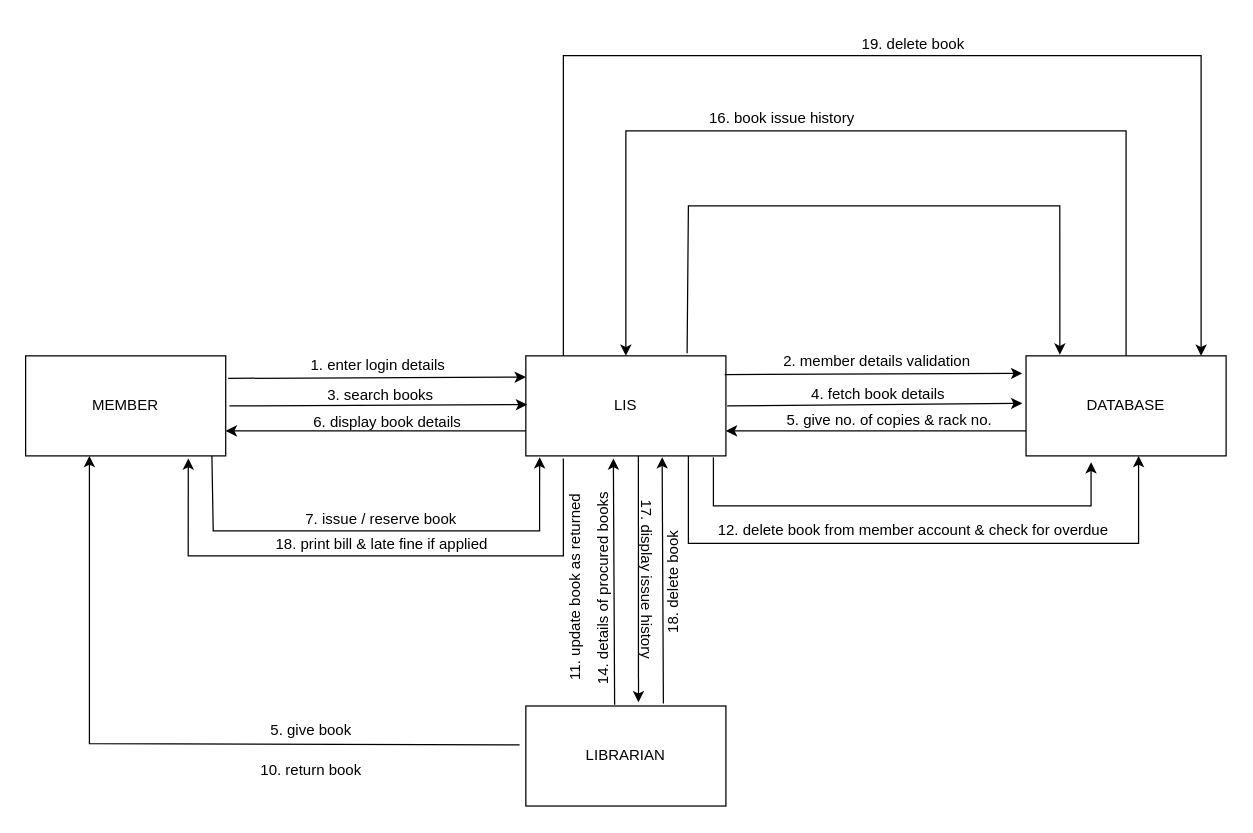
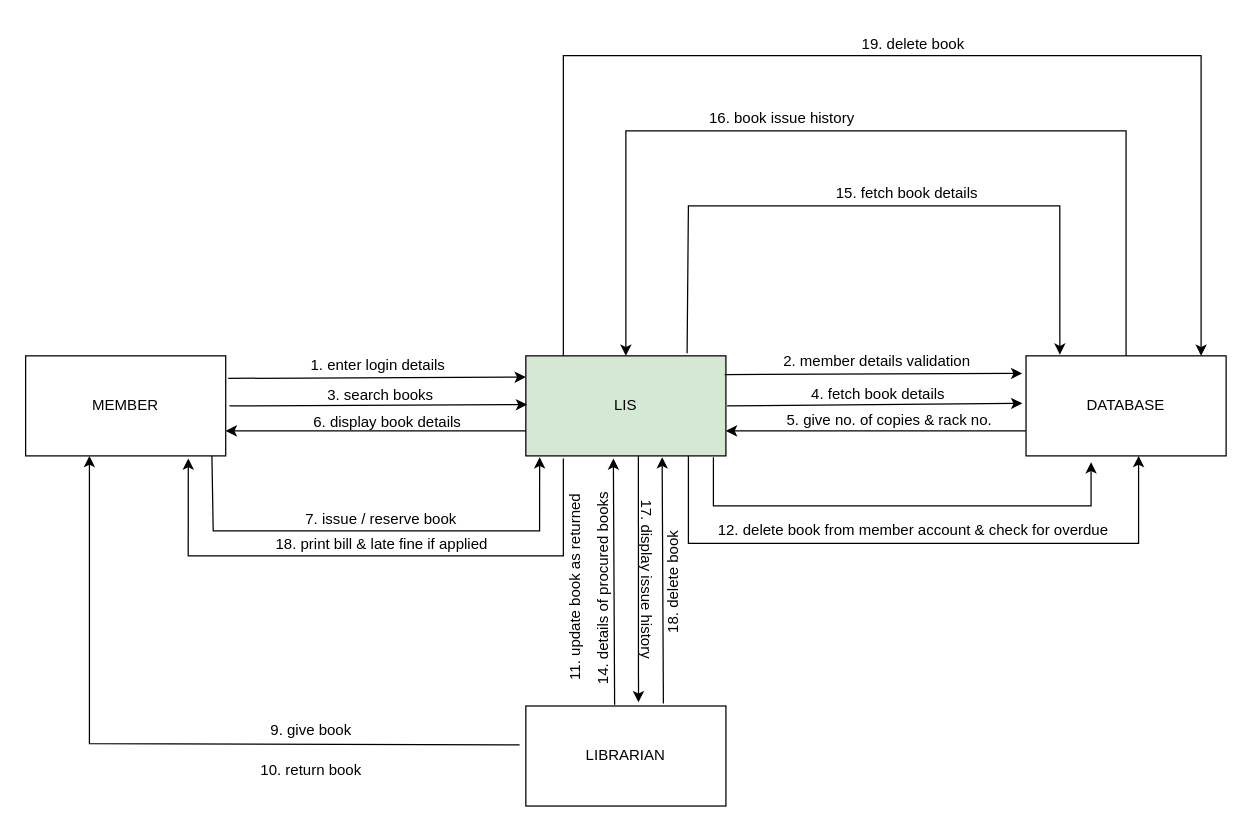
none -> (907, 193)
(626, 406) -> (626, 406)
(311, 731) -> (311, 731)
